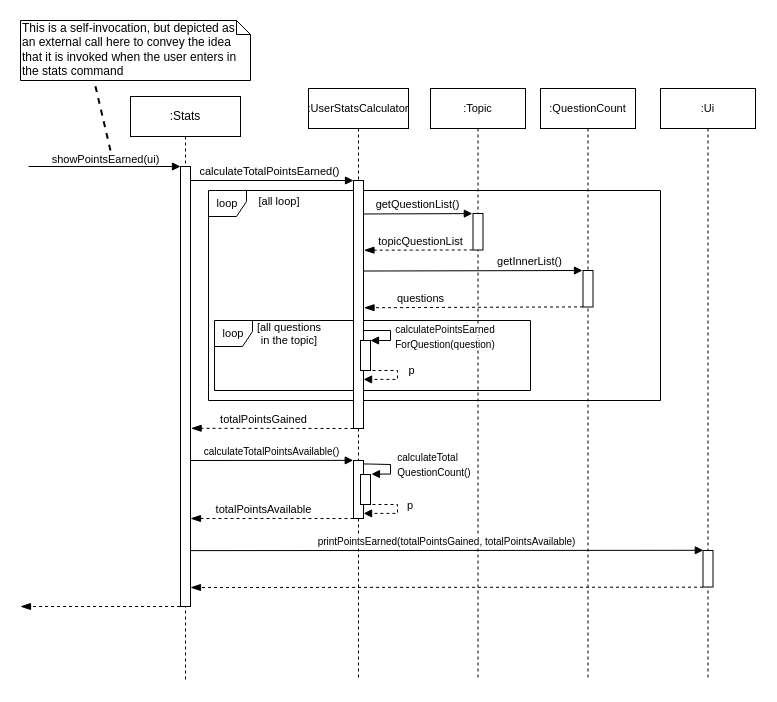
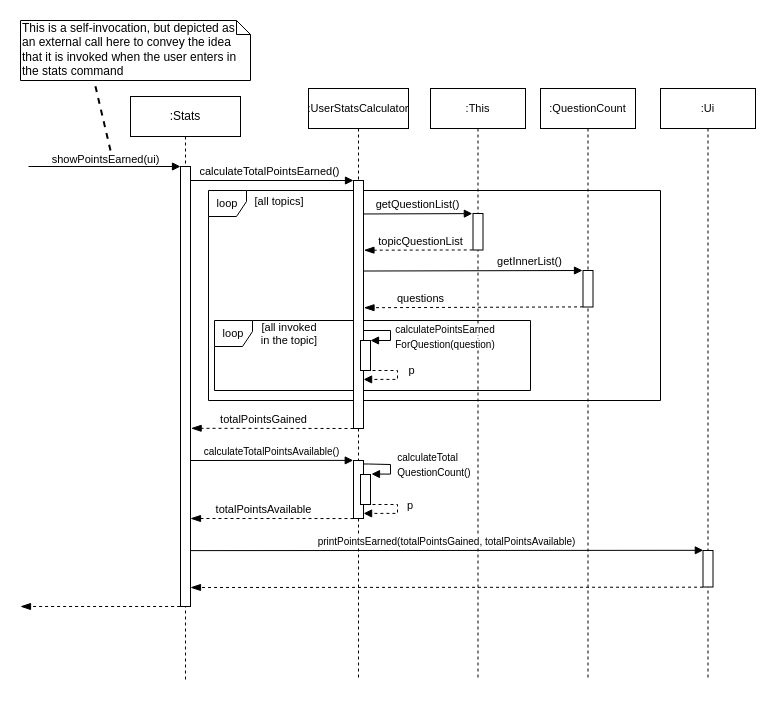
(478, 109) -> (478, 109)
(279, 201) -> (279, 201)
(289, 327) -> (289, 327)
